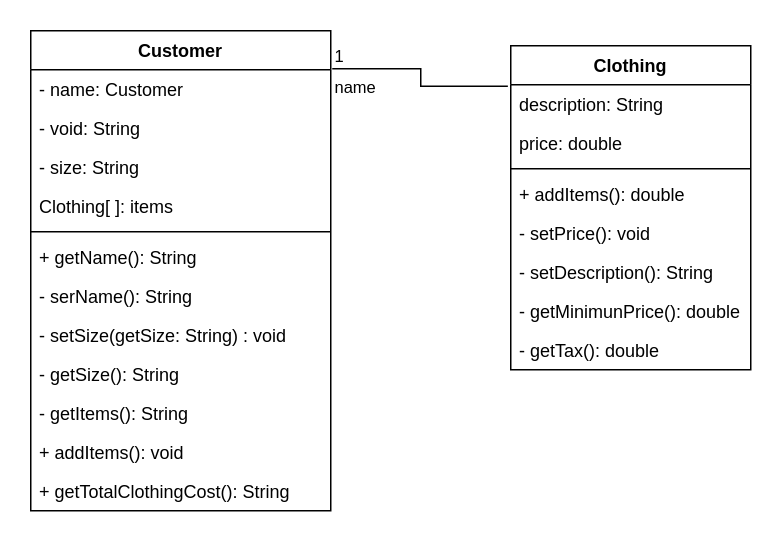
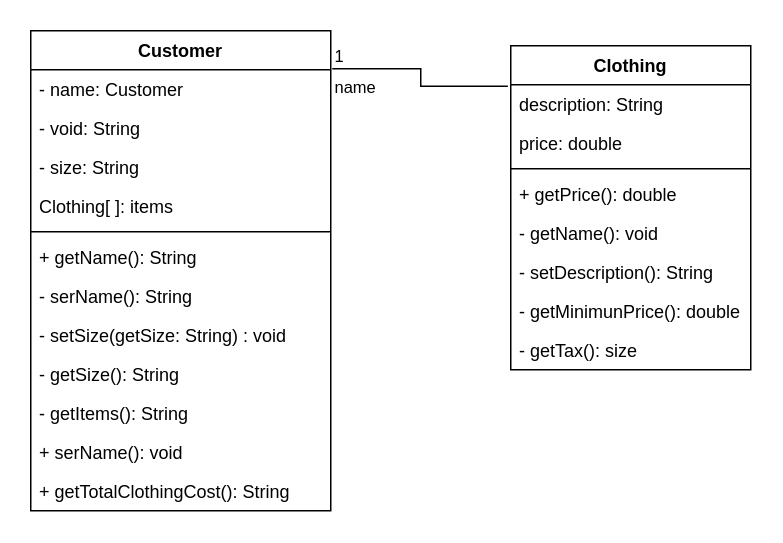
(610, 195) -> (608, 195)
(598, 234) -> (595, 234)
(600, 351) -> (590, 351)
(120, 453) -> (115, 453)
